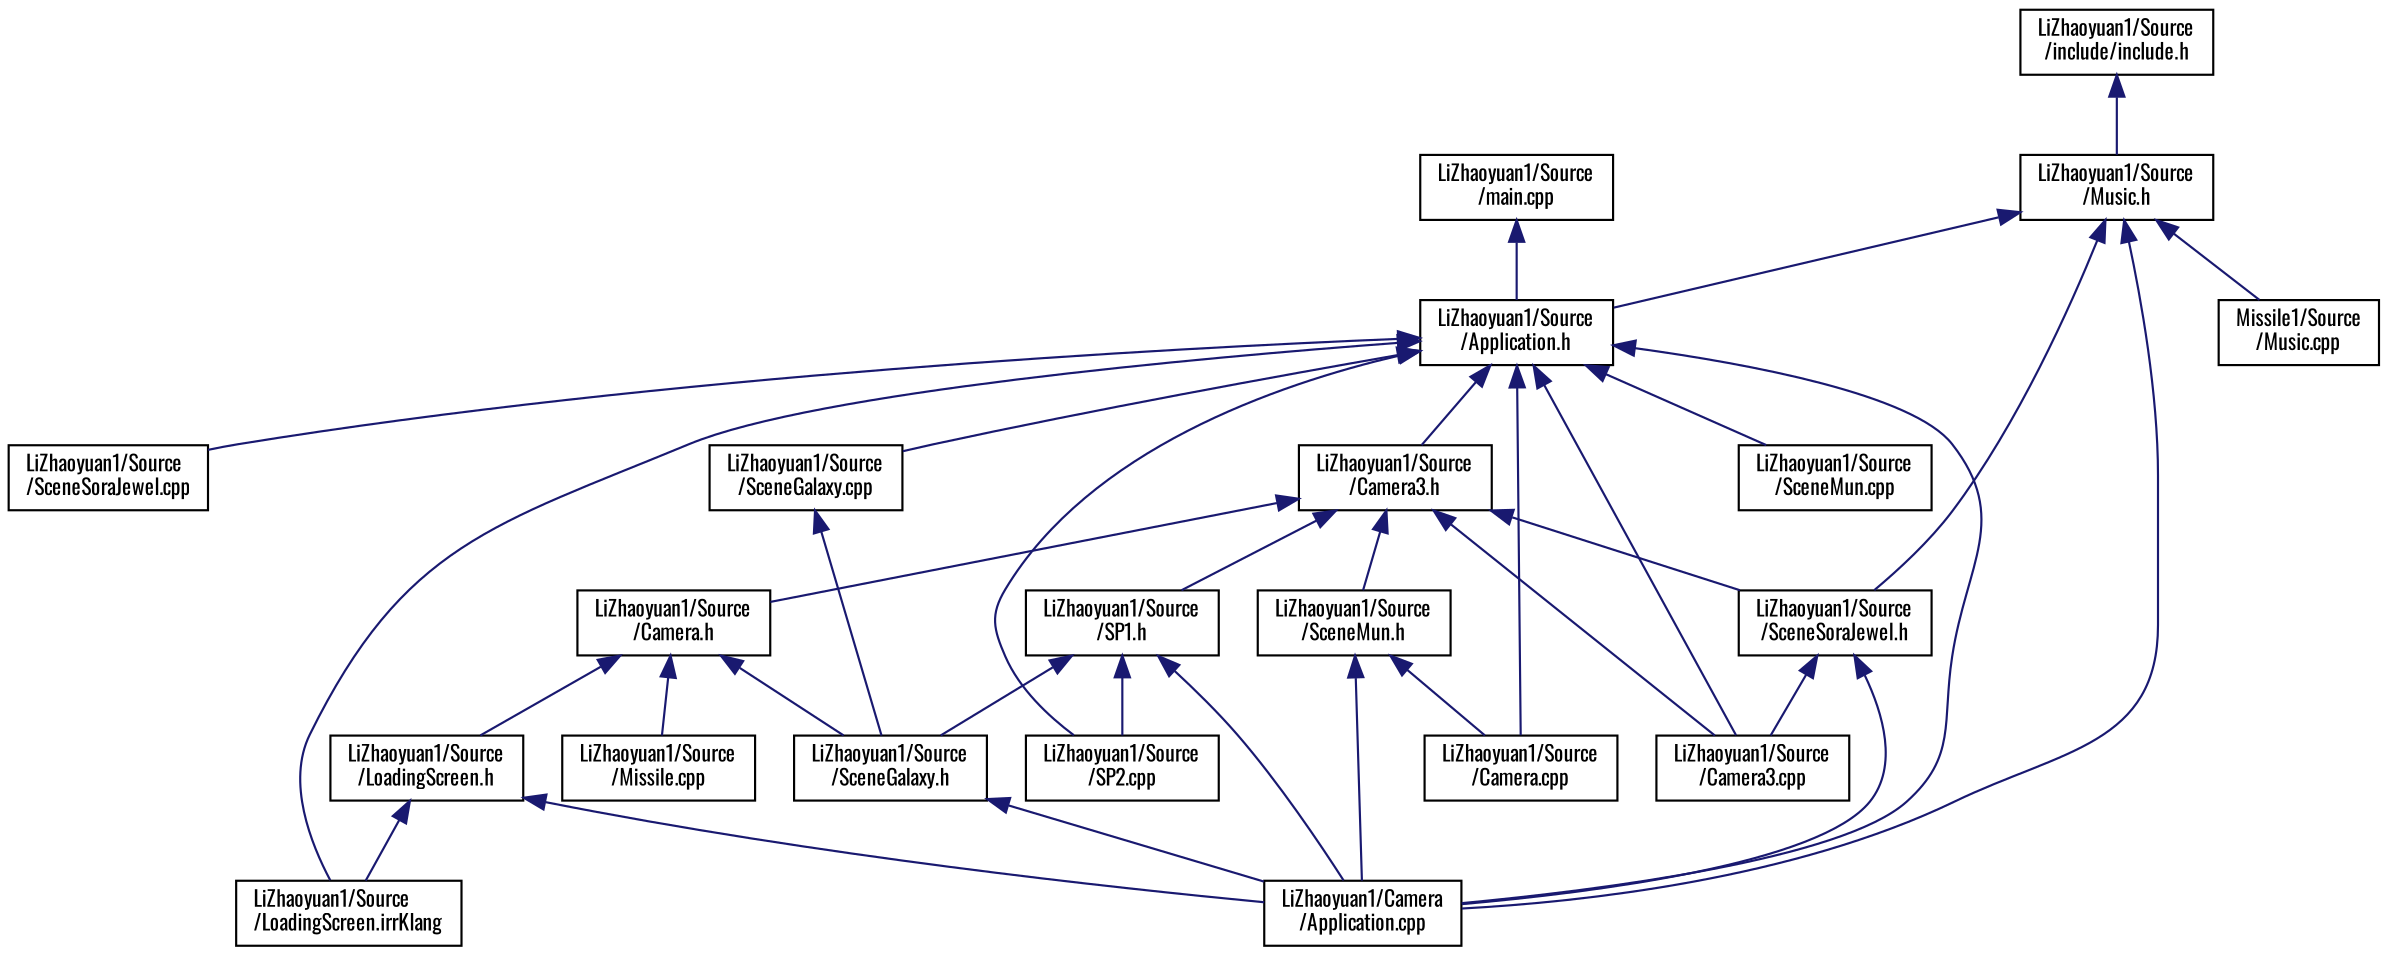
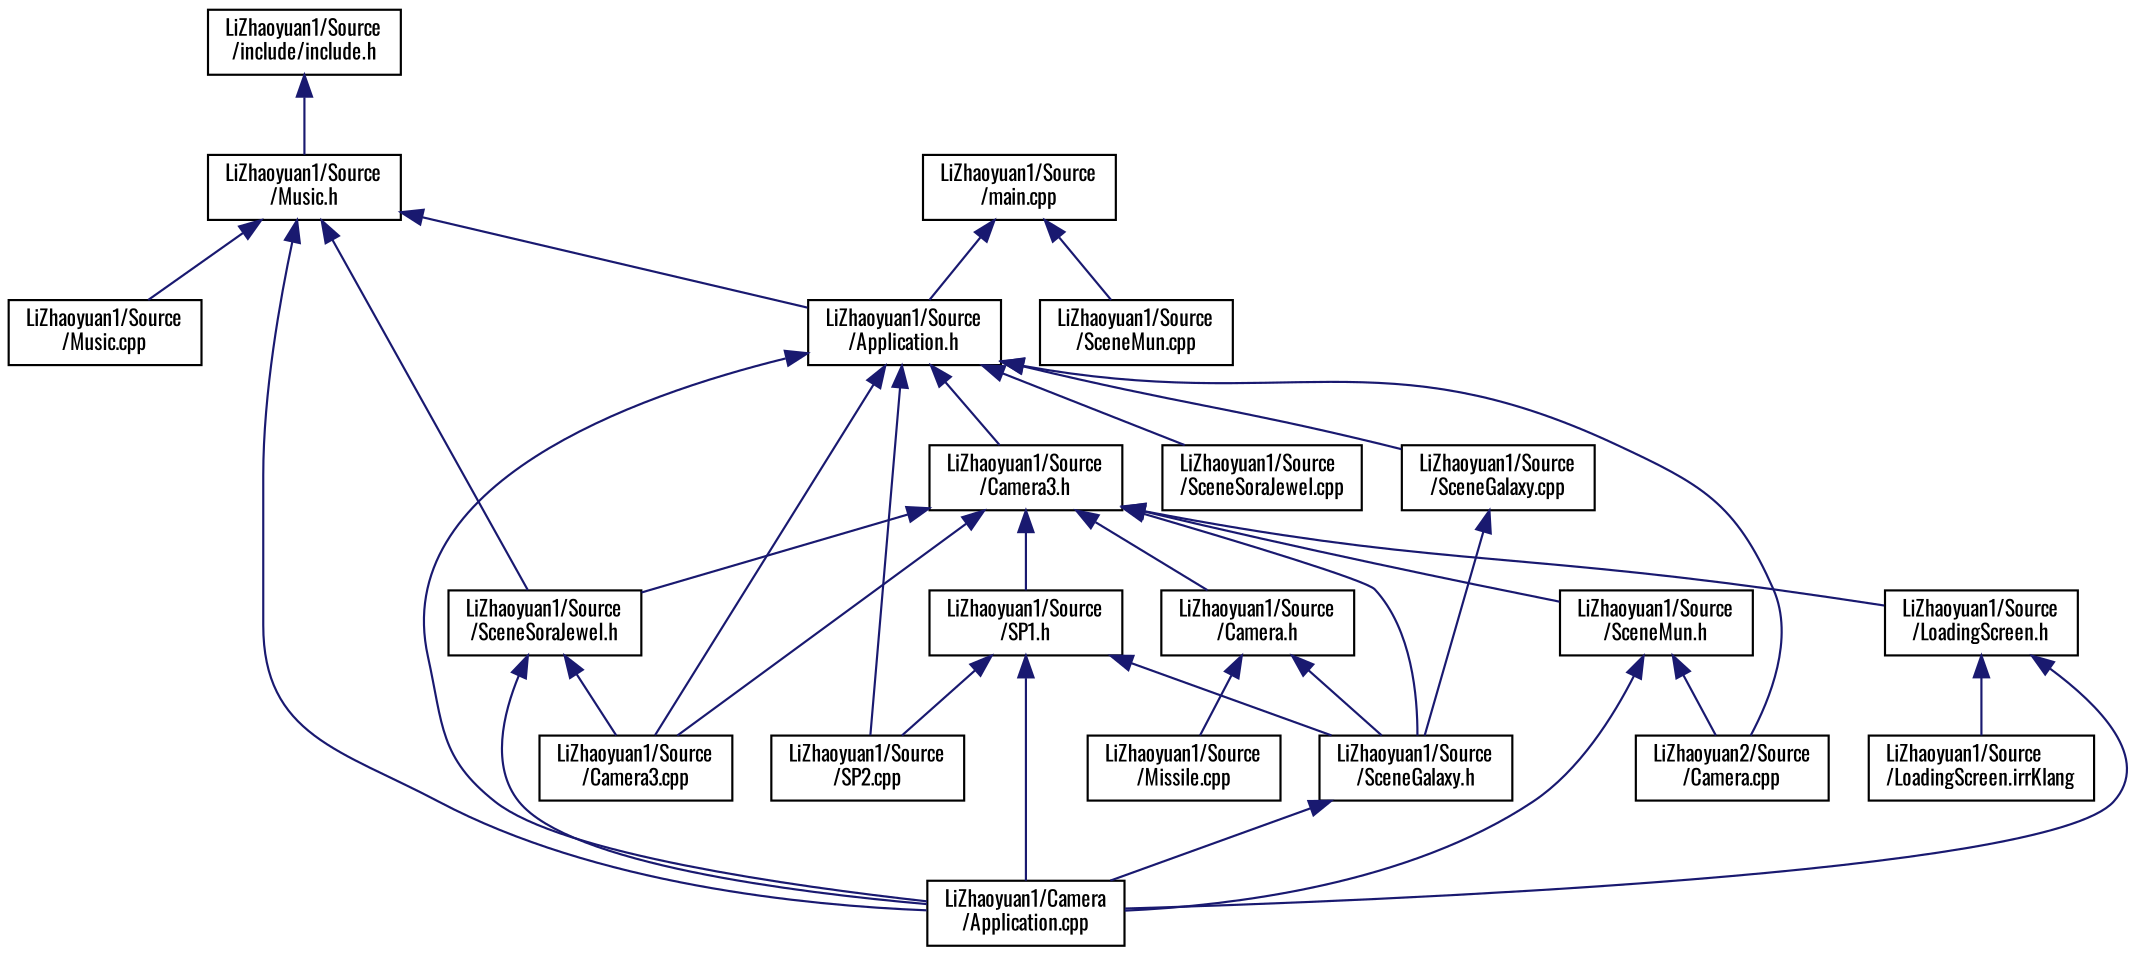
(2299, 333) -> (105, 333)
(1686, 410) -> (1085, 269)
(723, 433) -> none
none -> (1334, 573)
(541, 701) -> (1514, 561)
(1521, 768) -> (1732, 768)
